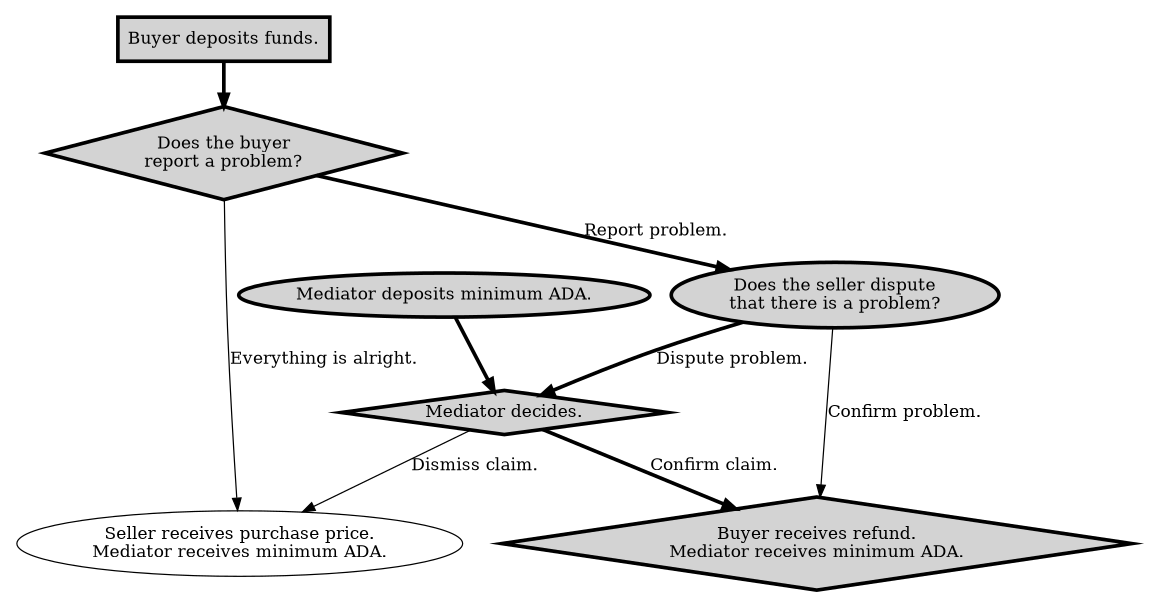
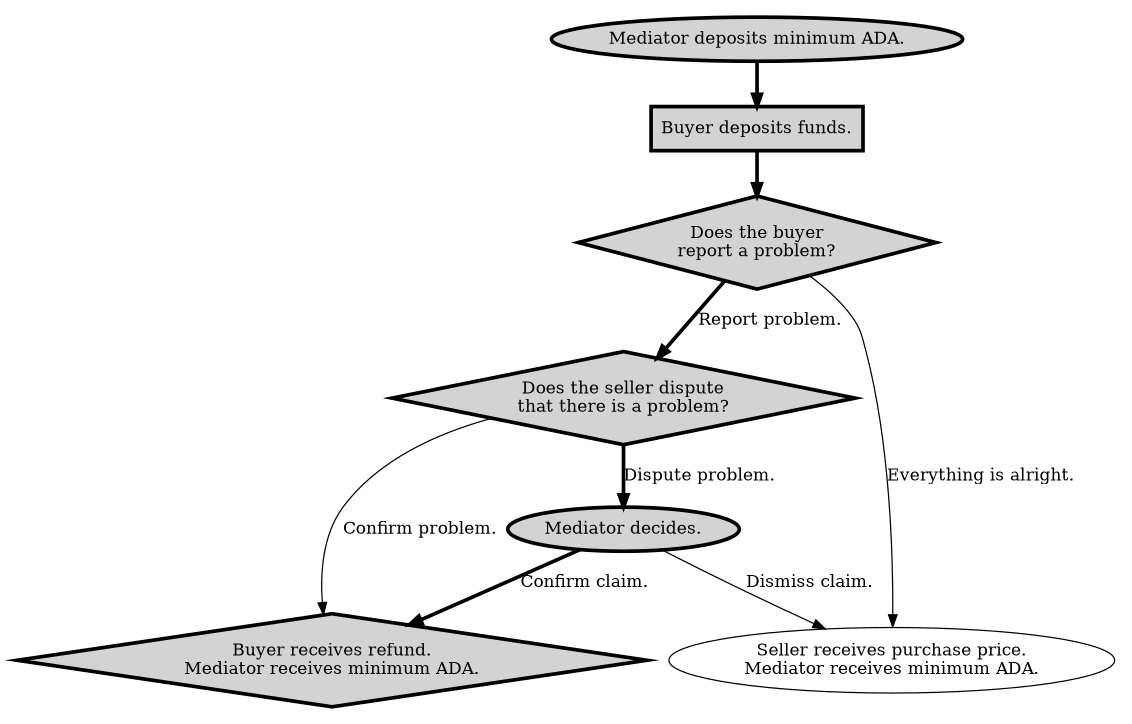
(835, 295) -> (624, 398)
(472, 349) -> (757, 78)
(504, 413) -> (624, 529)
